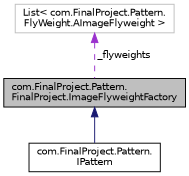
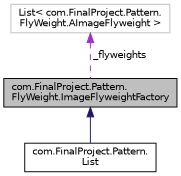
(95, 93) -> (90, 93)
(95, 157) -> (90, 157)
